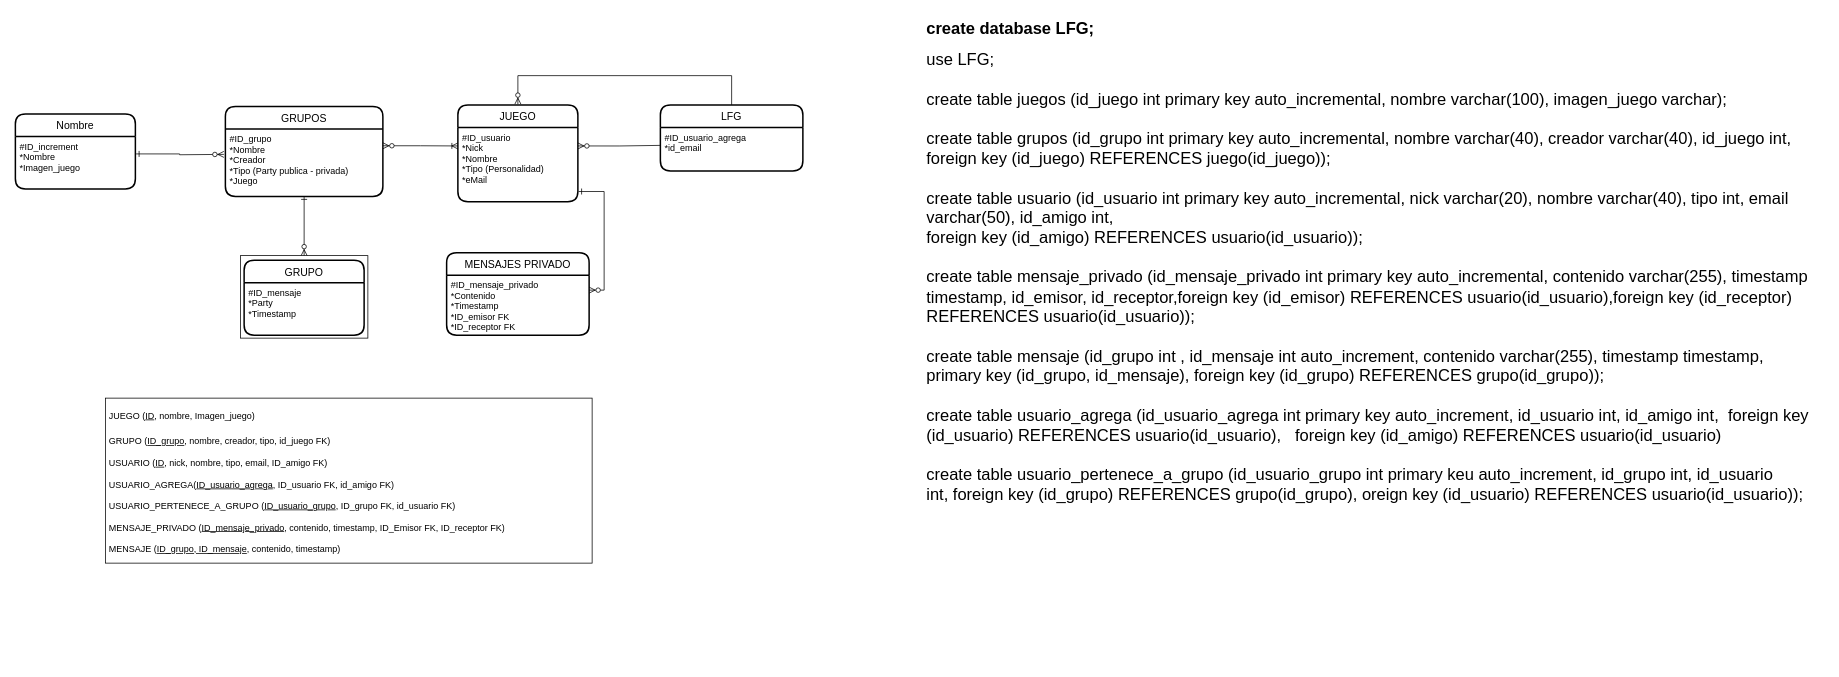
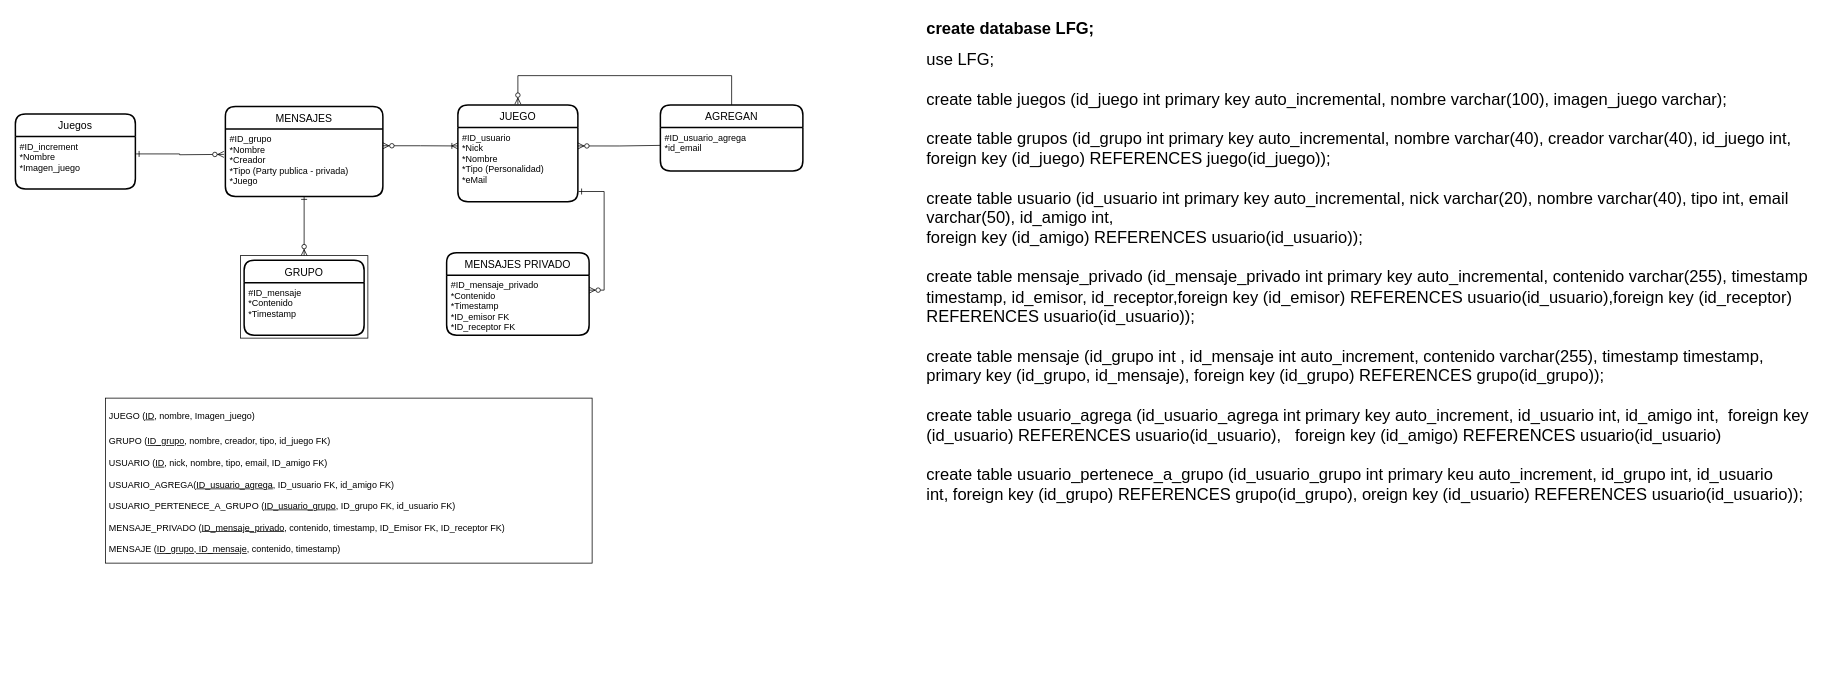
(731, 117) -> (731, 117)
(304, 118) -> (304, 118)
(75, 126) -> (75, 126)
(276, 293) -> (276, 293)
